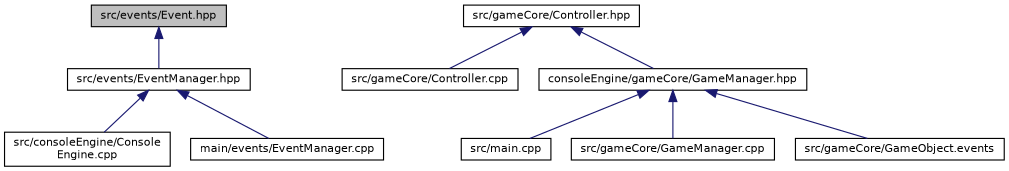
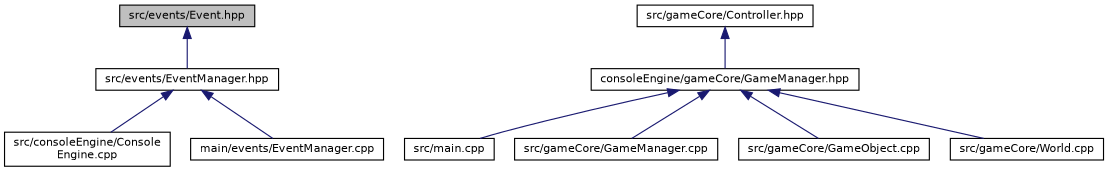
(430, 79) -> none
(900, 149) -> (834, 149)
none -> (1027, 149)
